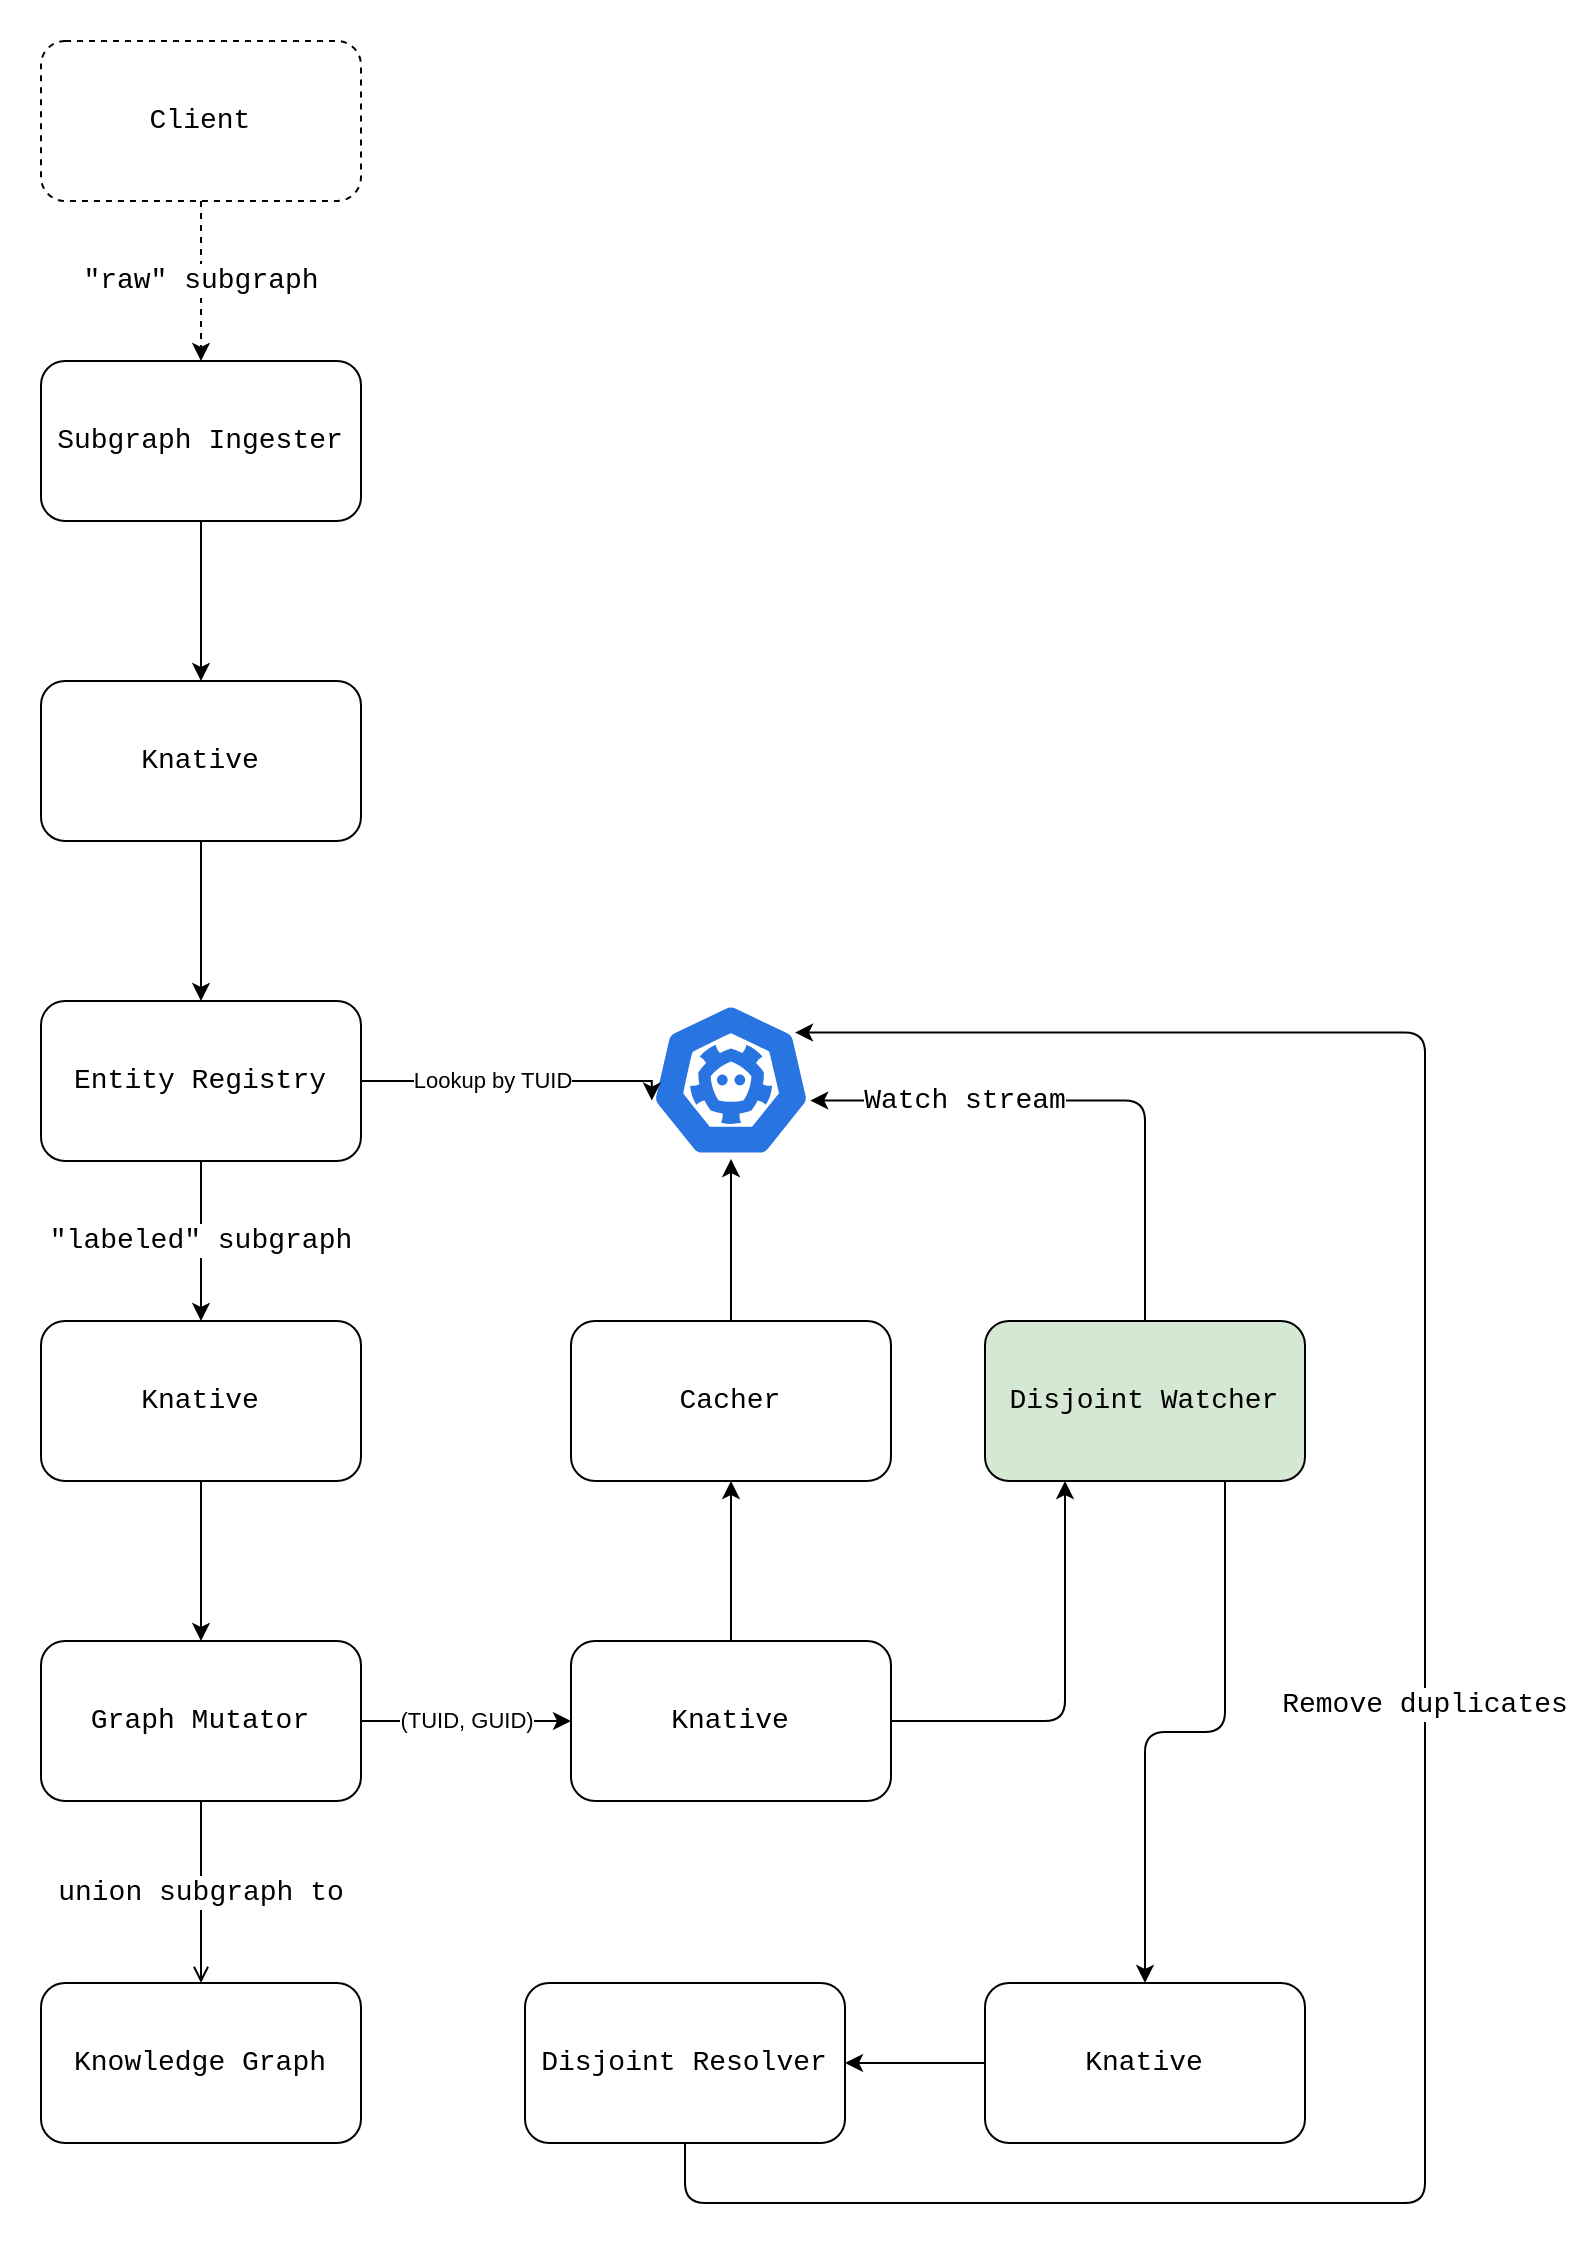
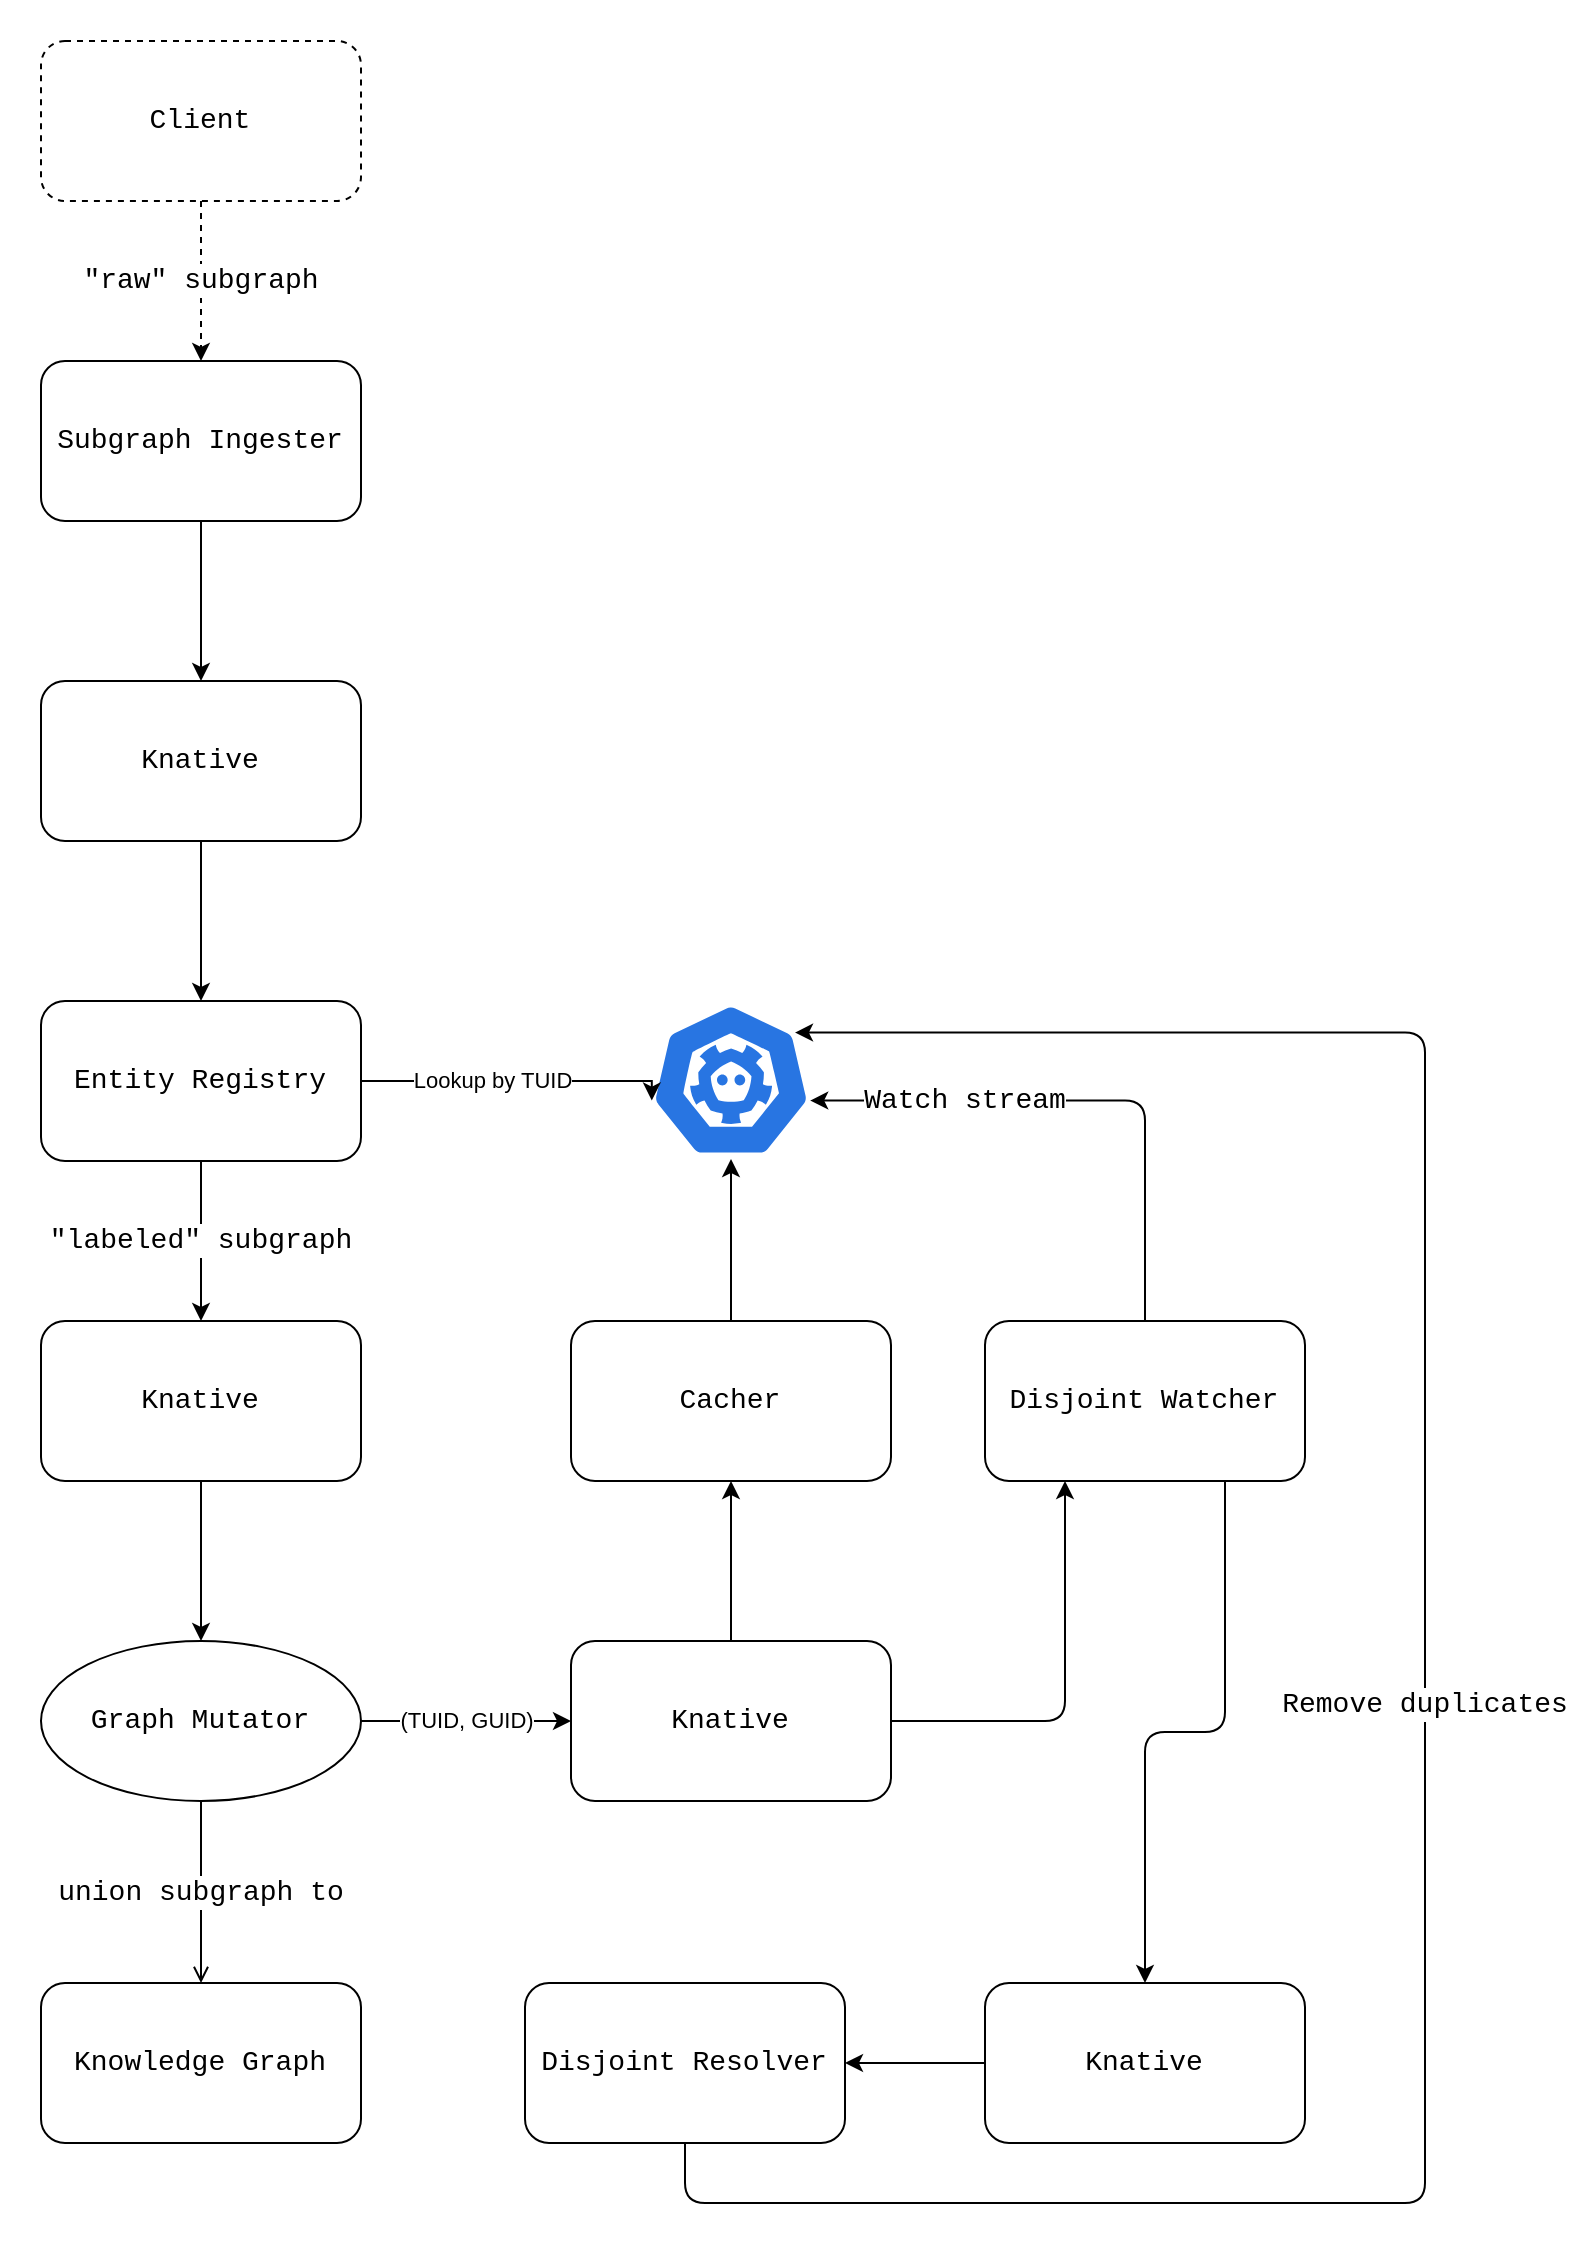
(1145, 1401) -> (1145, 1401)
(201, 1721) -> (201, 1721)
